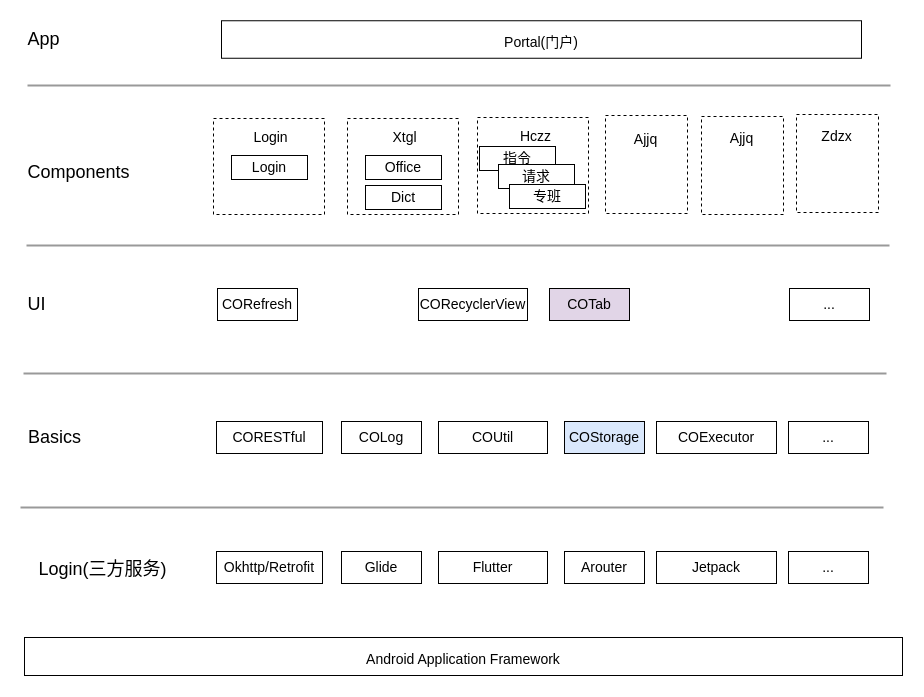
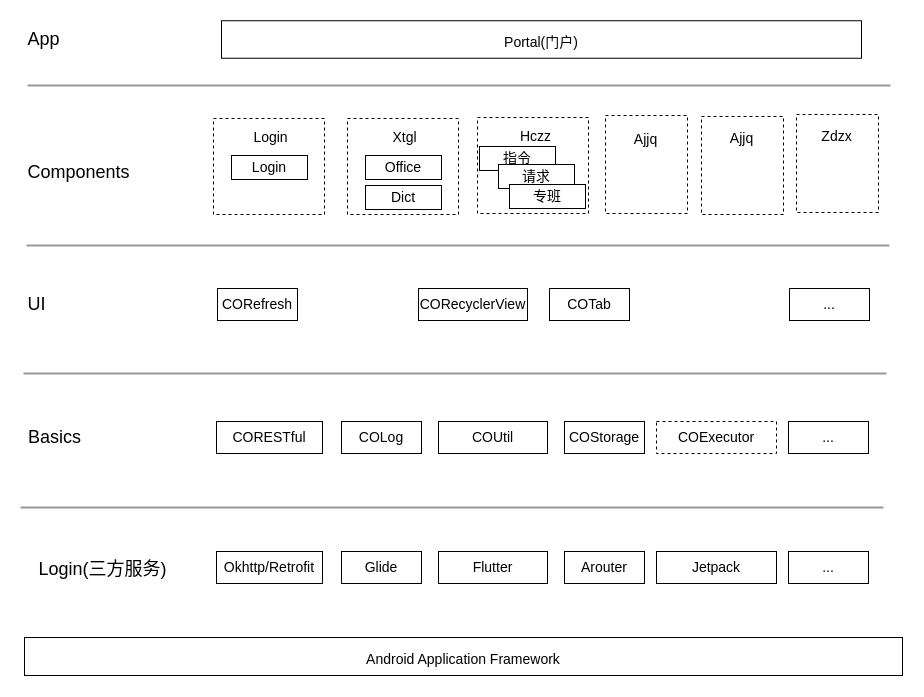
(590, 305) -> (590, 305)
(605, 438) -> (605, 438)
(717, 438) -> (717, 438)
